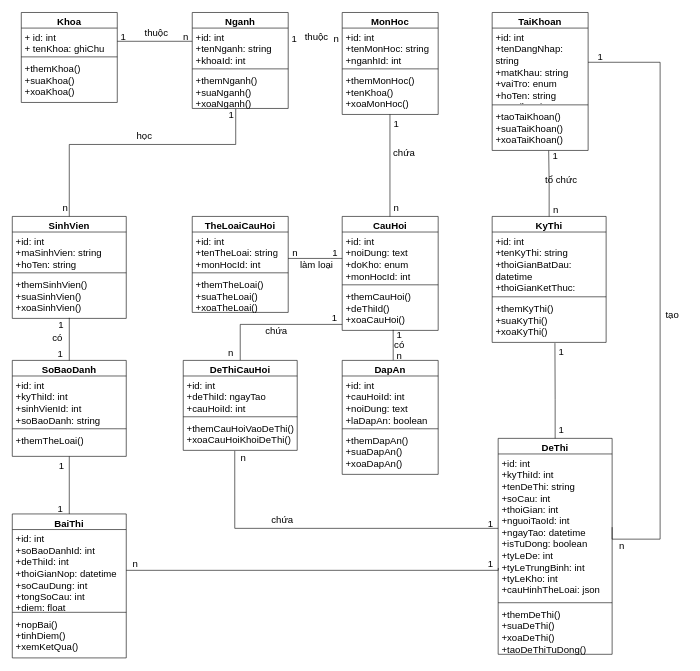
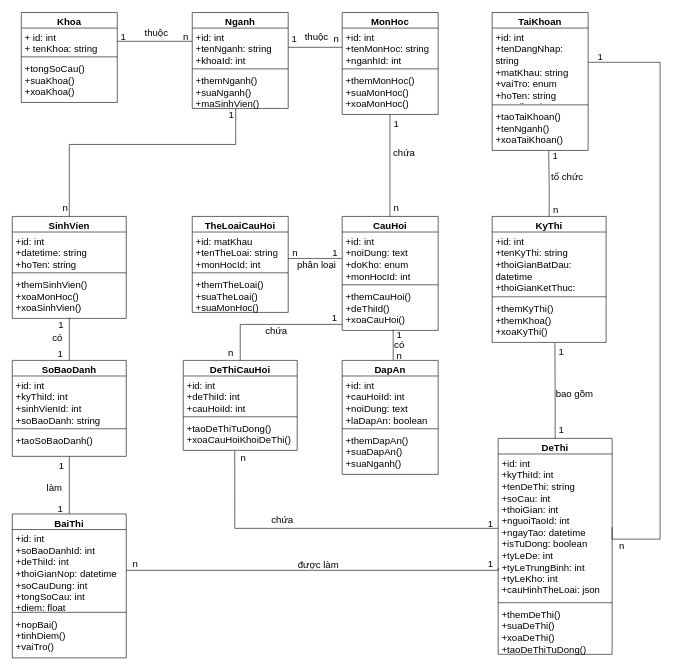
(66, 44) -> (66, 44)
none -> (315, 47)
(54, 81) -> (57, 81)
(228, 93) -> (228, 93)
(381, 93) -> (381, 93)
(532, 129) -> (532, 129)
(144, 136) -> none
(561, 179) -> (567, 176)
(61, 253) -> (57, 253)
(241, 259) -> (241, 259)
(317, 264) -> (317, 264)
(54, 297) -> (54, 297)
(232, 297) -> (232, 297)
(672, 314) -> none
(527, 321) -> (527, 321)
none -> (575, 393)
(229, 397) -> (220, 397)
(241, 435) -> (240, 435)
(52, 441) -> (56, 441)
(378, 453) -> (378, 453)
none -> (54, 488)
none -> (318, 564)
(48, 636) -> (43, 636)
